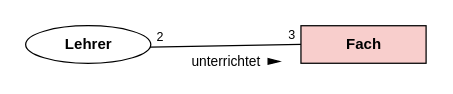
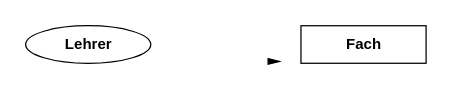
(363, 44) -> (363, 44)
(225, 46) -> none
